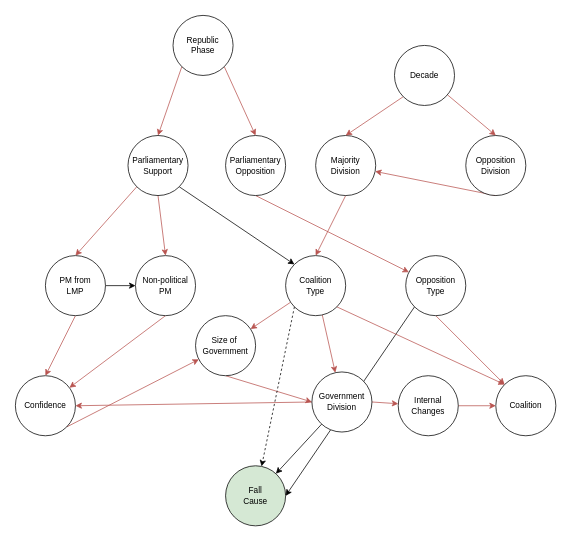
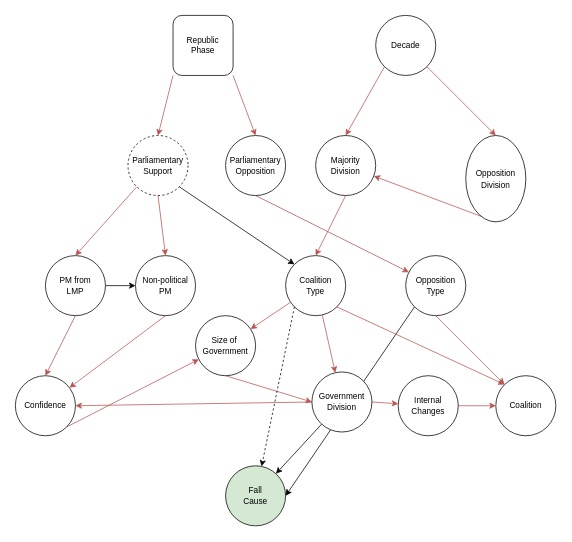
(203, 45) -> (203, 45)
(424, 75) -> (405, 45)
(158, 165) -> (158, 165)
(495, 165) -> (495, 179)
